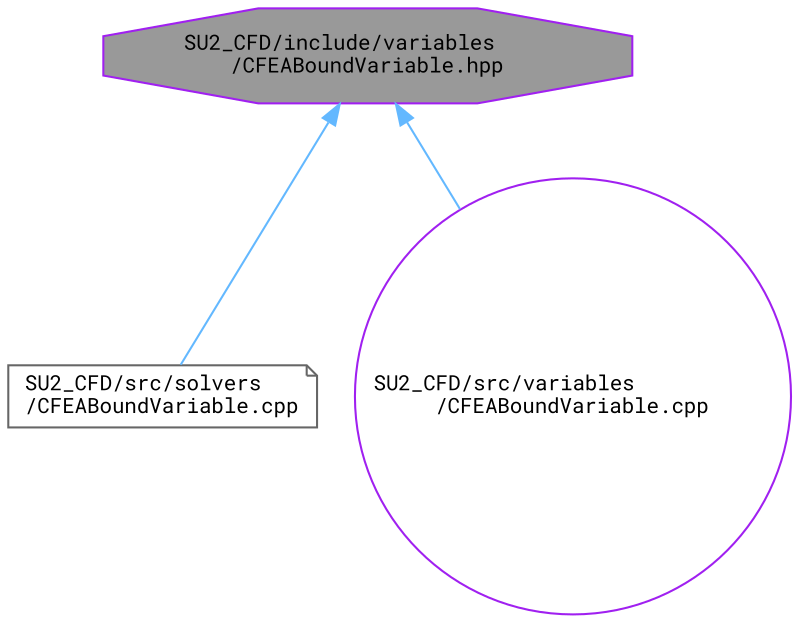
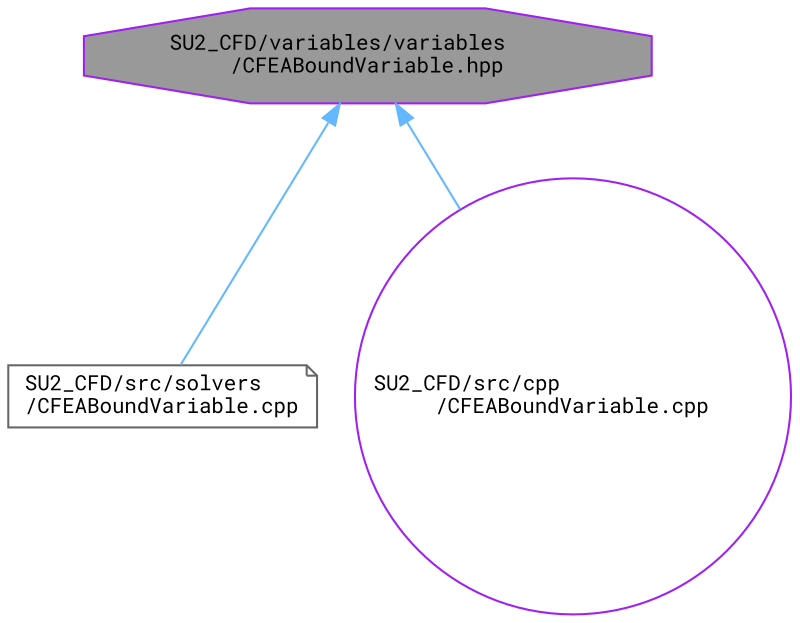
(368, 56) -> (368, 56)
(573, 396) -> (573, 396)
